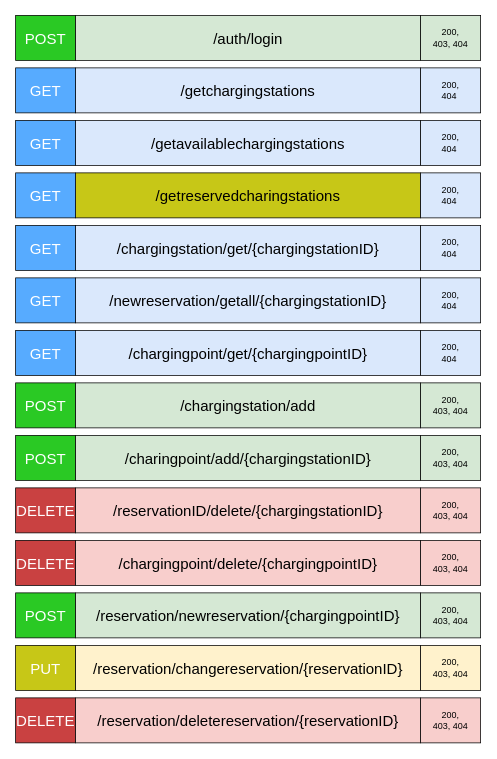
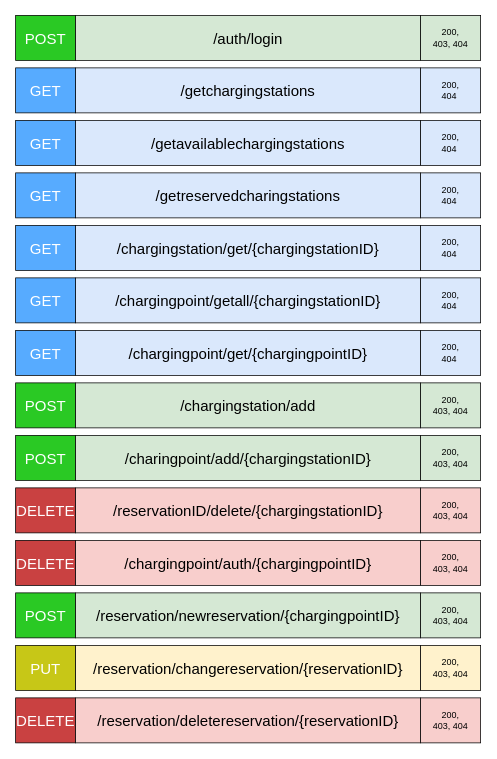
(248, 195) -> (248, 195)
(248, 300) -> (248, 300)
(248, 563) -> (248, 563)
